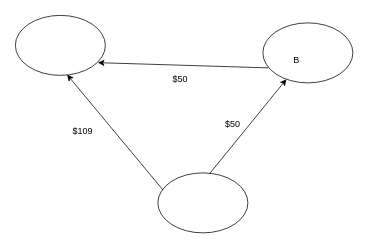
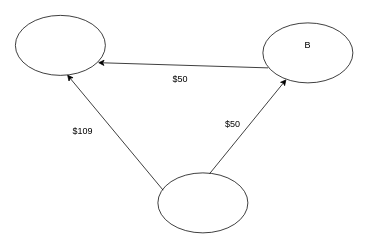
(297, 60) -> (308, 45)
